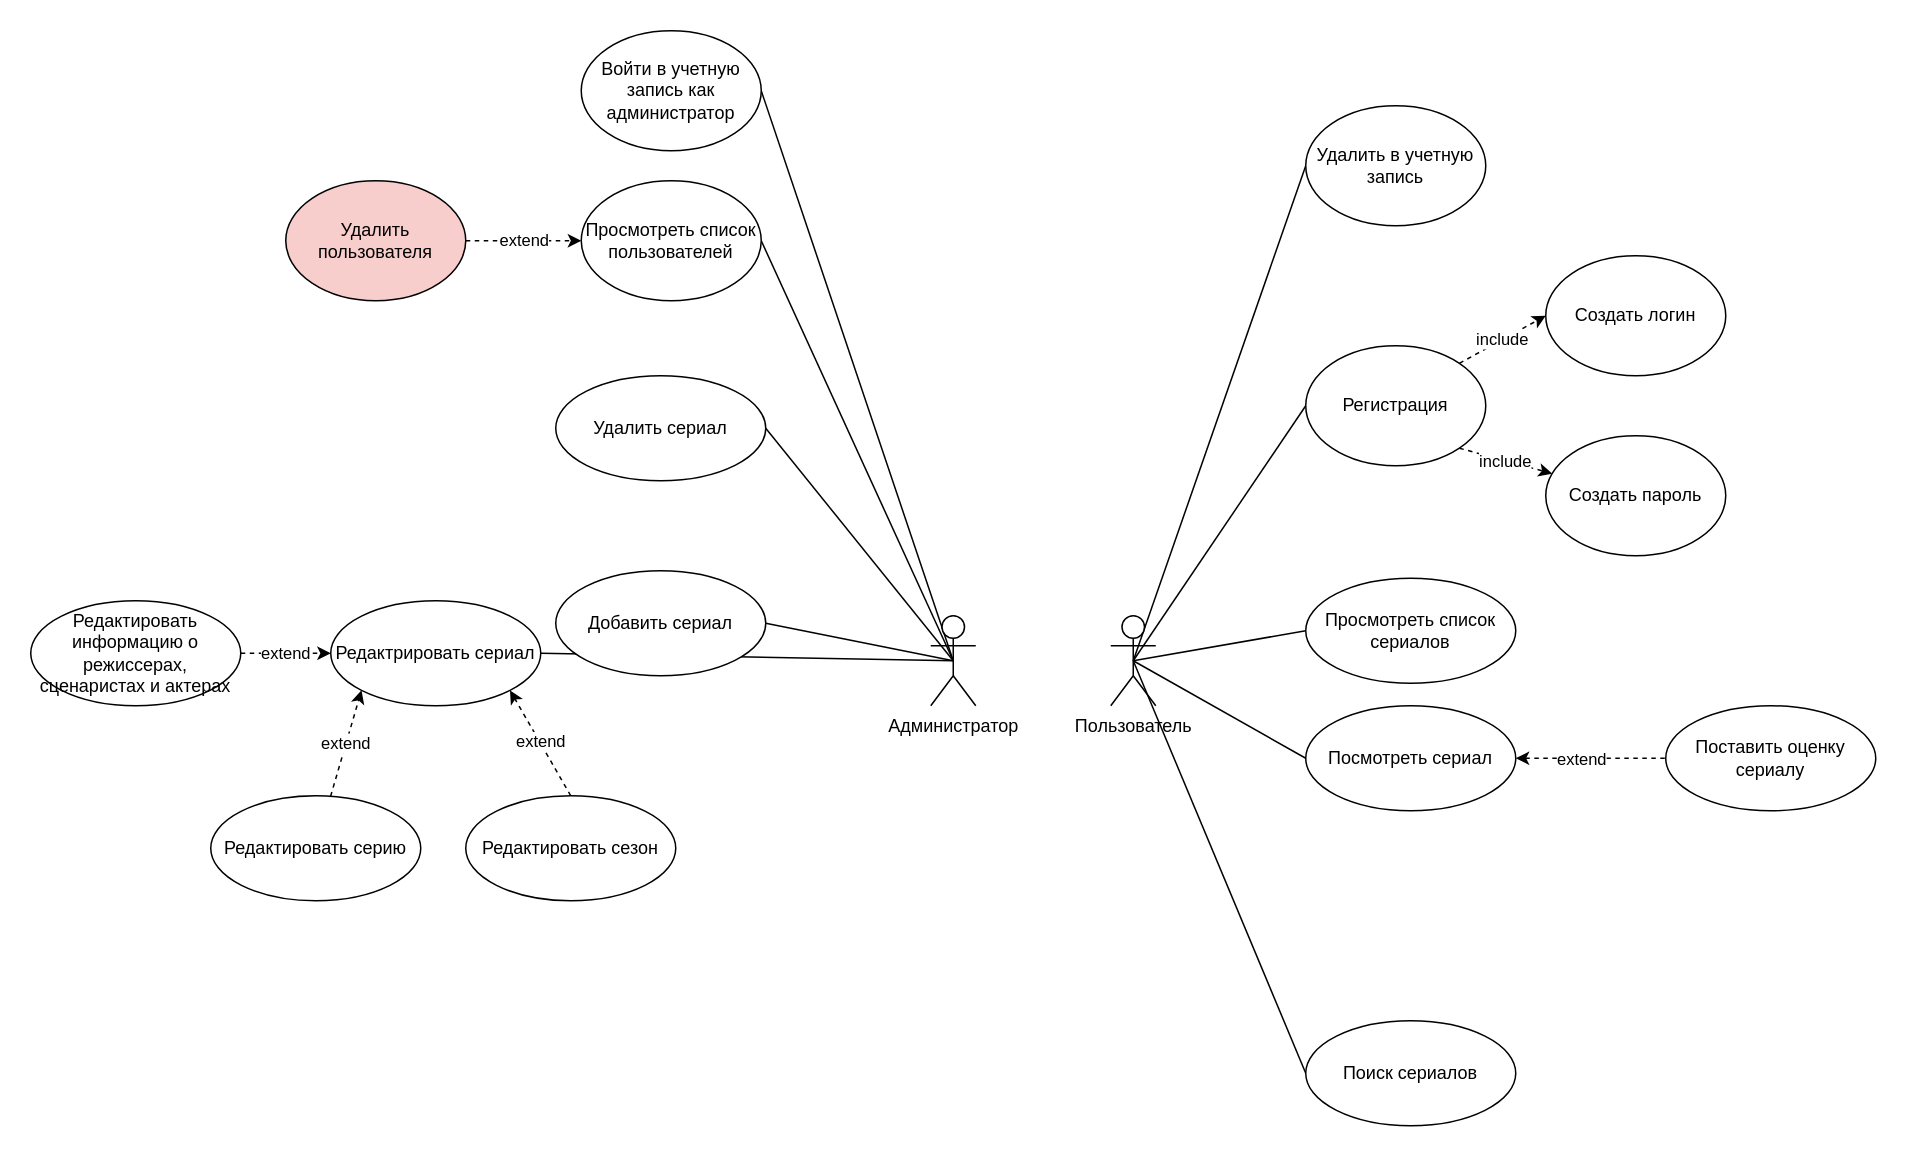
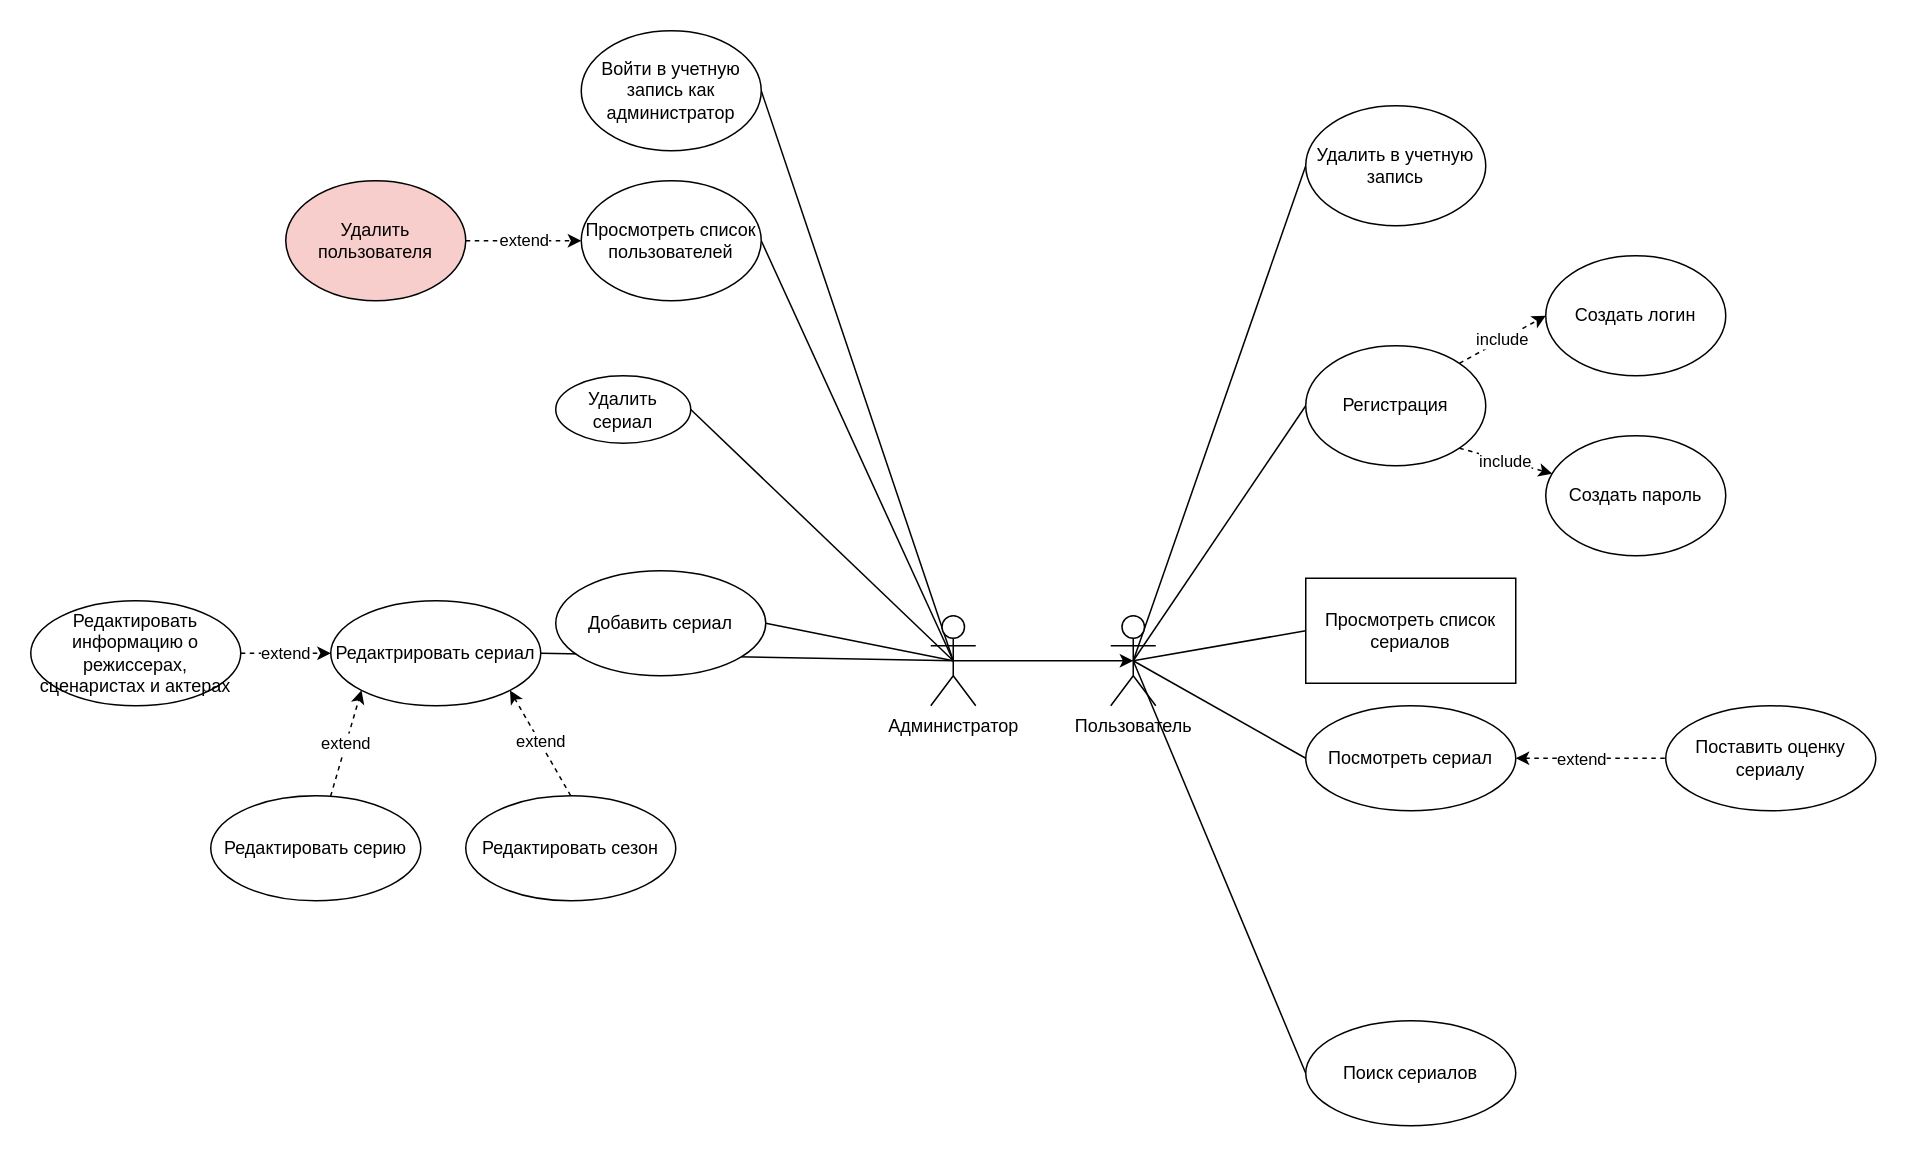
(661, 428) -> (623, 410)
(1411, 631) -> (1411, 631)
none -> (1039, 661)
